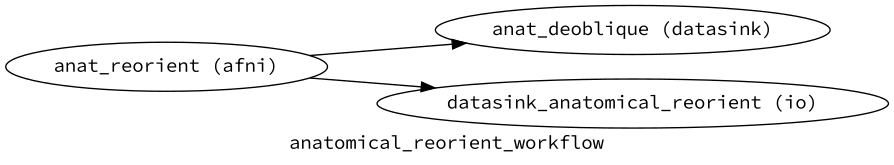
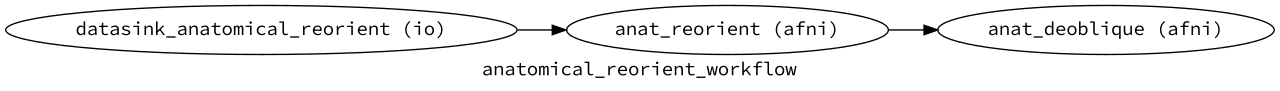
(633, 30) -> (1106, 30)
(366, 82) -> (535, 30)
